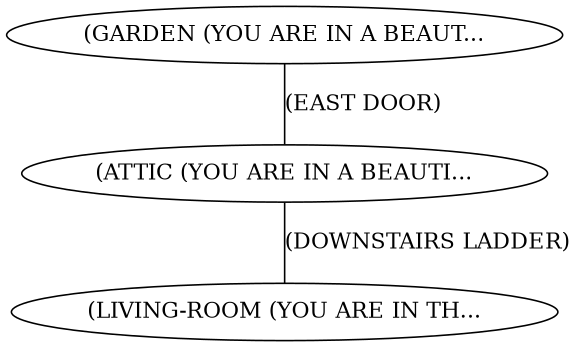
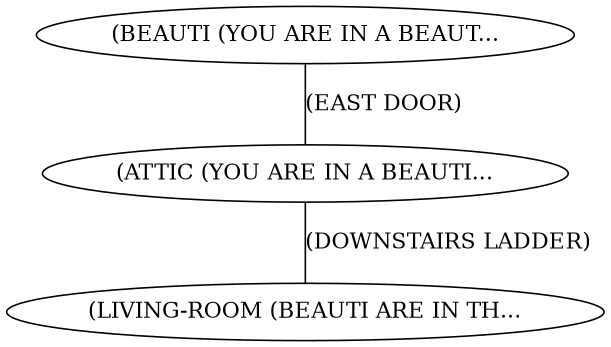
(285, 35) -> (305, 35)
(285, 312) -> (305, 312)
